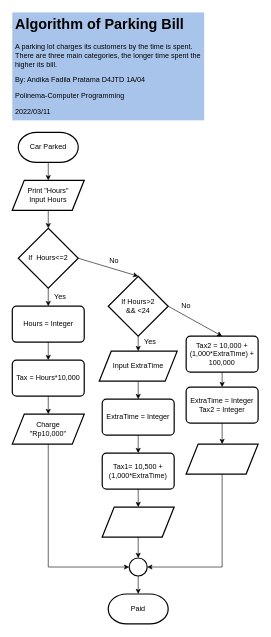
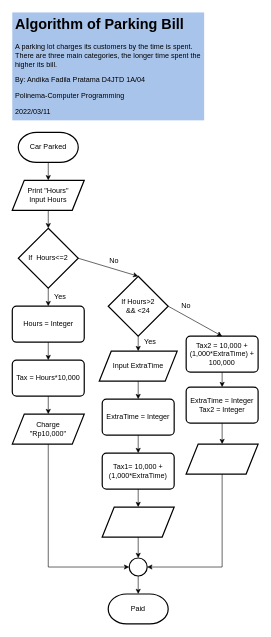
(138, 471) -> (138, 471)
